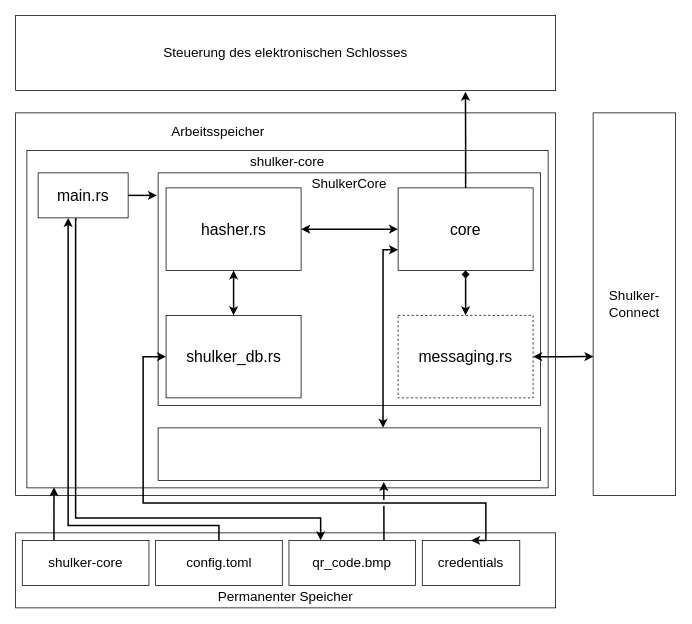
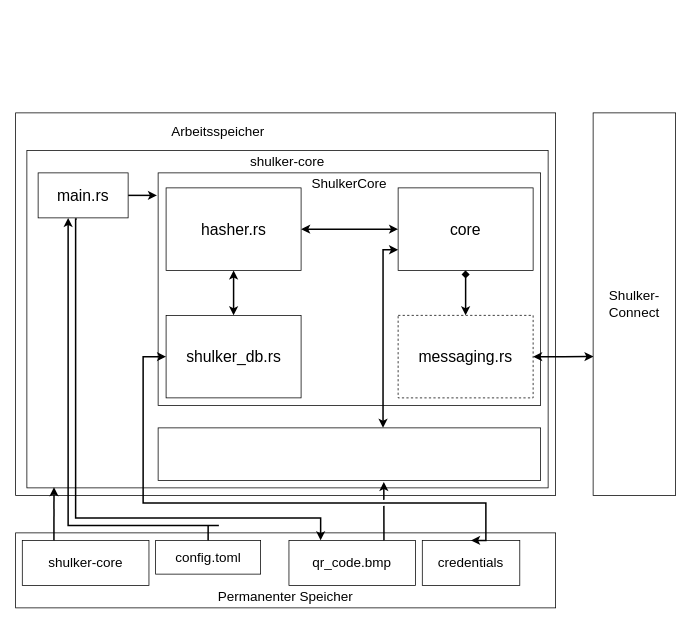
(285, 53) -> none
(465, 143) -> none
(219, 563) -> (208, 557)
